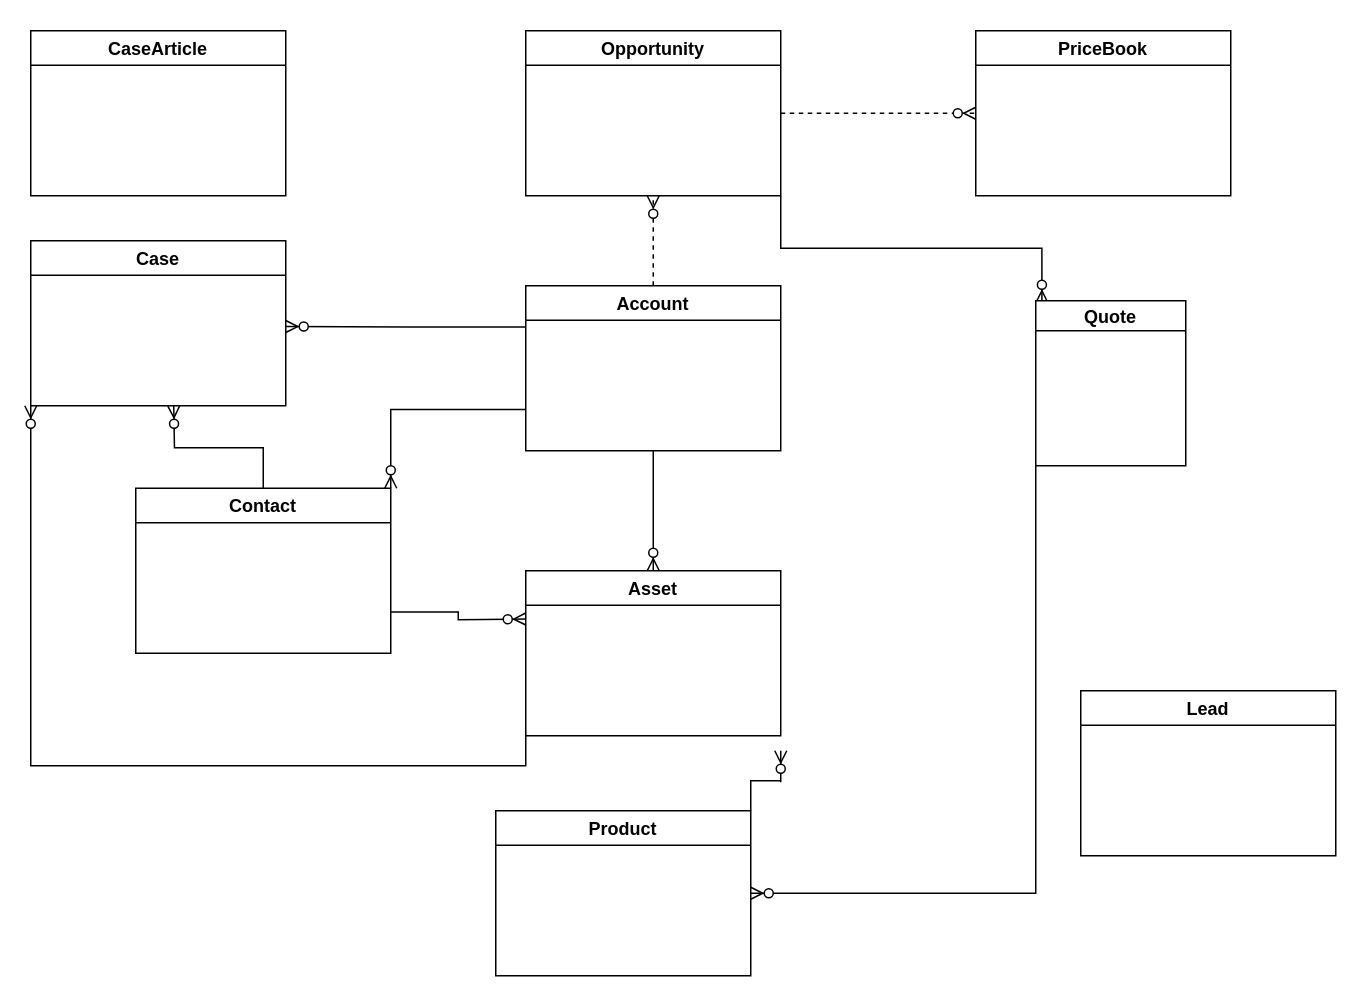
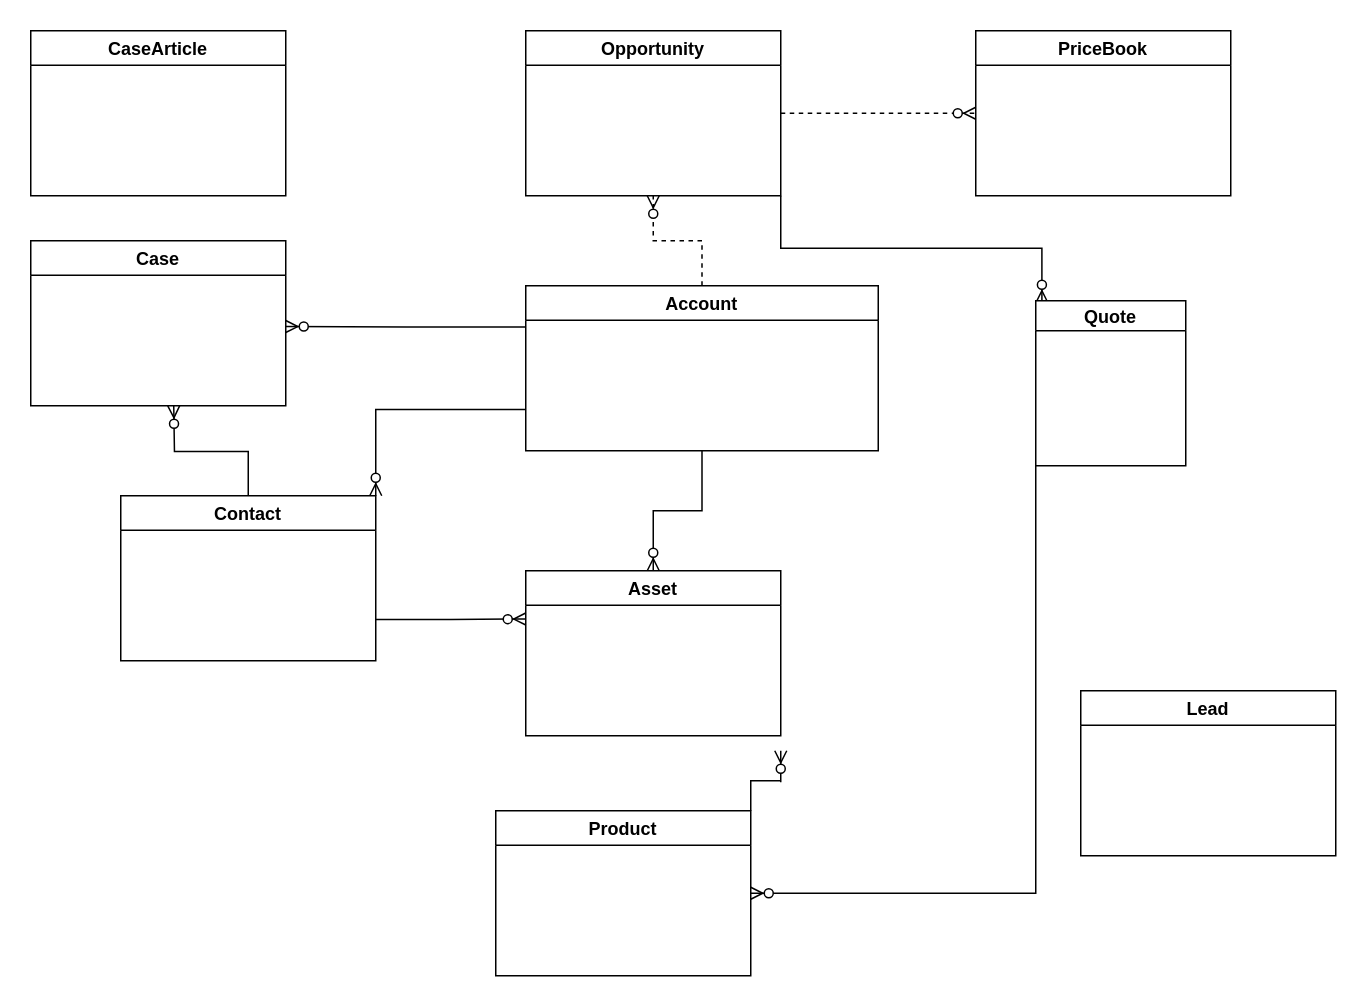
(653, 368) -> (702, 368)
(263, 571) -> (248, 578)
(114, 766) -> none
